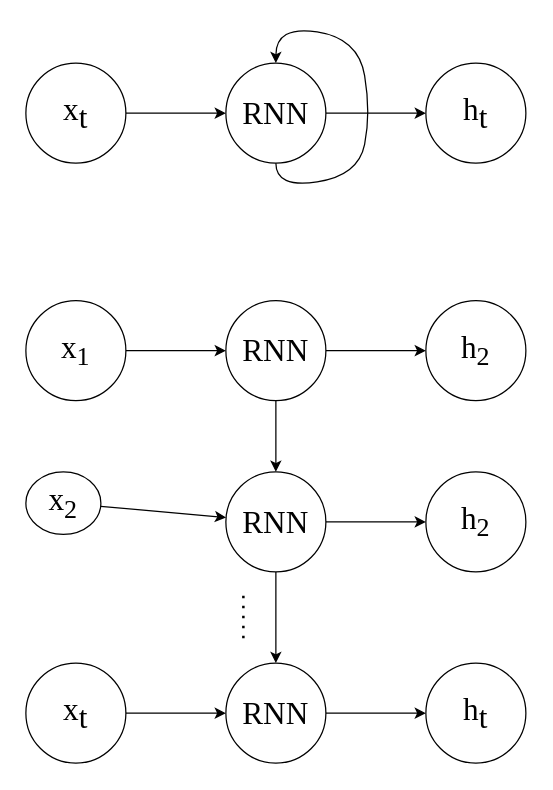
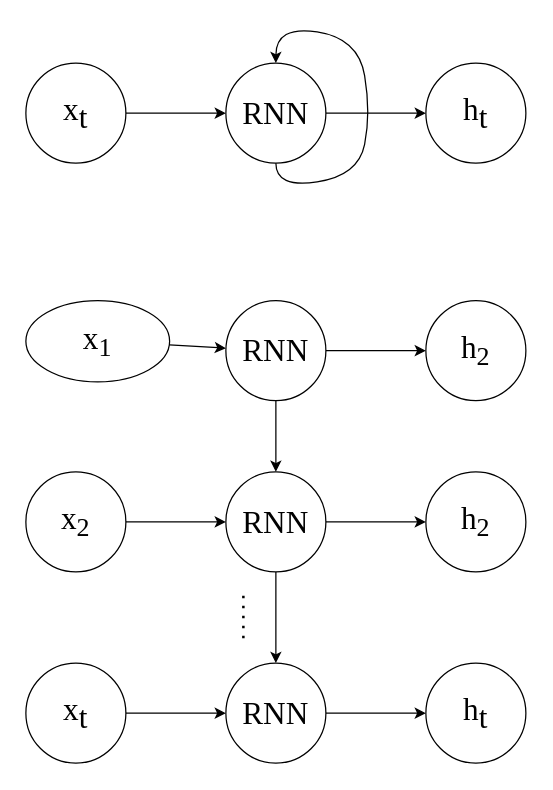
(76, 351) -> (98, 341)
(63, 503) -> (76, 522)
